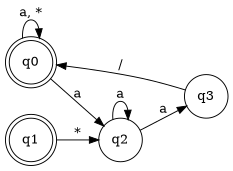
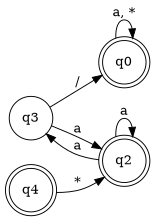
(74, 99) -> (72, 135)
(31, 140) -> (31, 190)
(121, 140) -> (124, 161)
